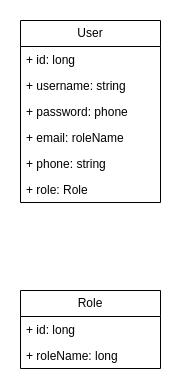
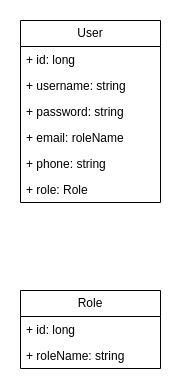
(79, 113) -> (81, 113)
(72, 357) -> (79, 357)
